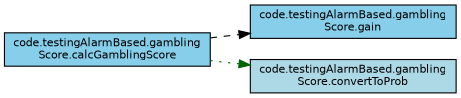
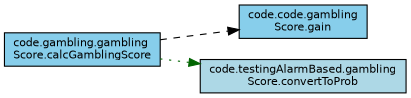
(353, 22) -> (303, 22)
(107, 50) -> (82, 50)
